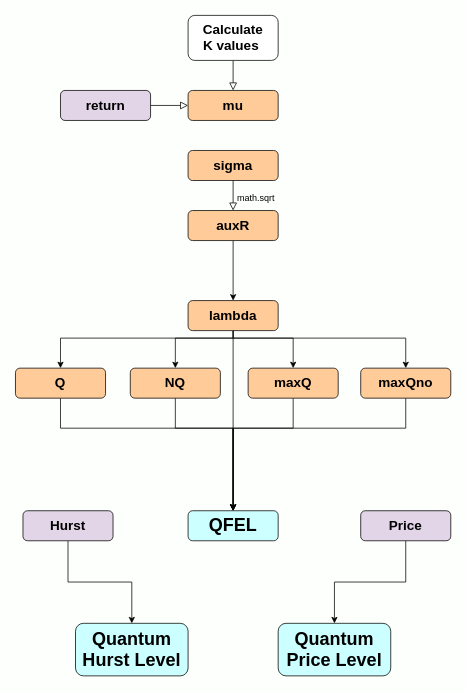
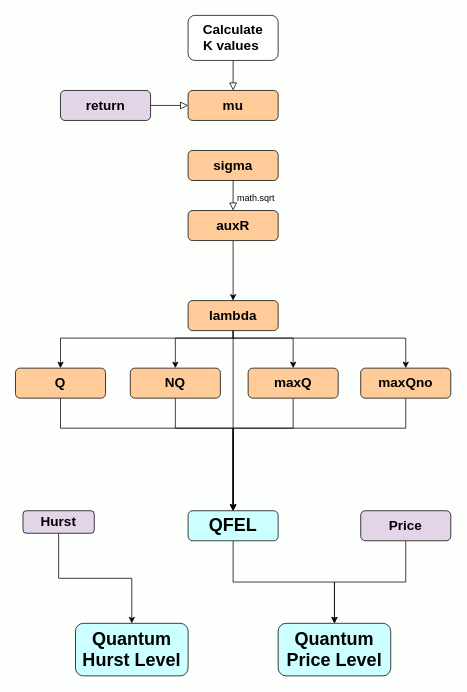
(68, 525) -> (59, 522)
none -> (262, 582)
